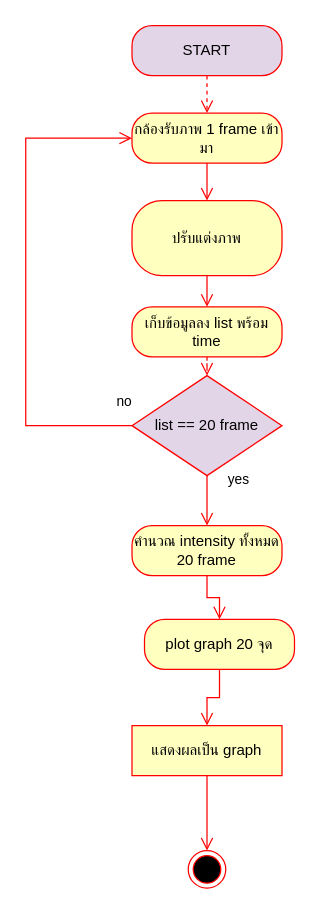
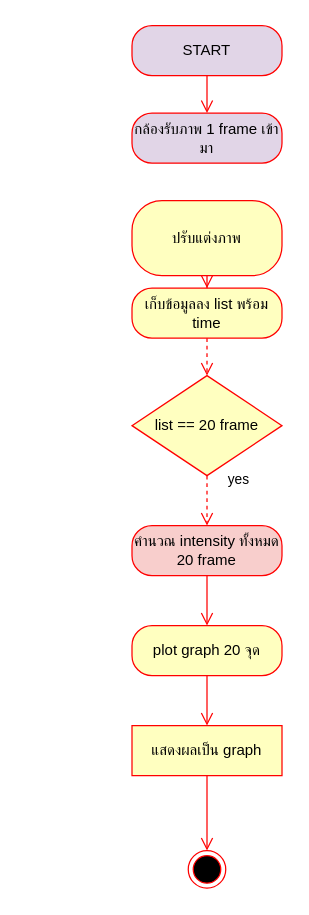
(207, 92) -> (207, 92)
(207, 138) -> (207, 138)
(207, 180) -> none
(26, 283) -> none
(207, 332) -> (207, 313)
(207, 426) -> (207, 426)
(207, 500) -> (207, 500)
(207, 551) -> (207, 551)
(219, 644) -> (207, 651)
